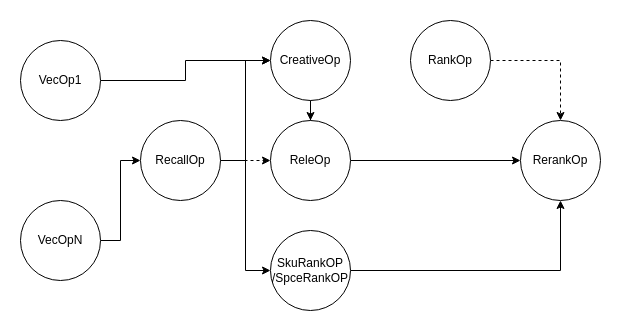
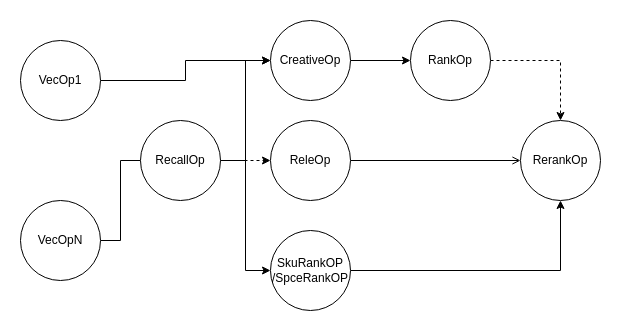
(311, 115) -> (377, 61)
(132, 161) -> (135, 161)
(512, 161) -> (514, 161)
